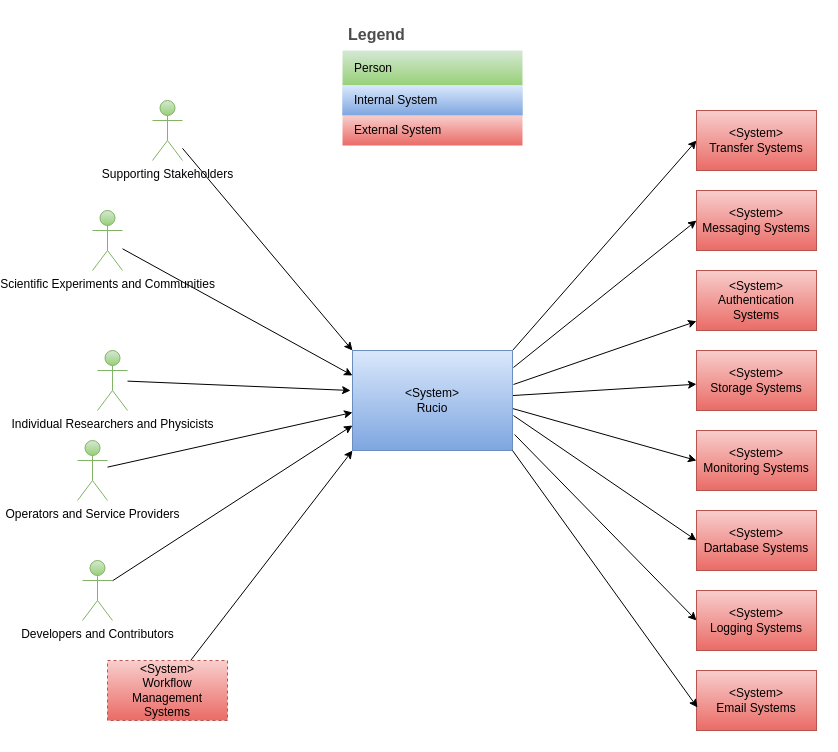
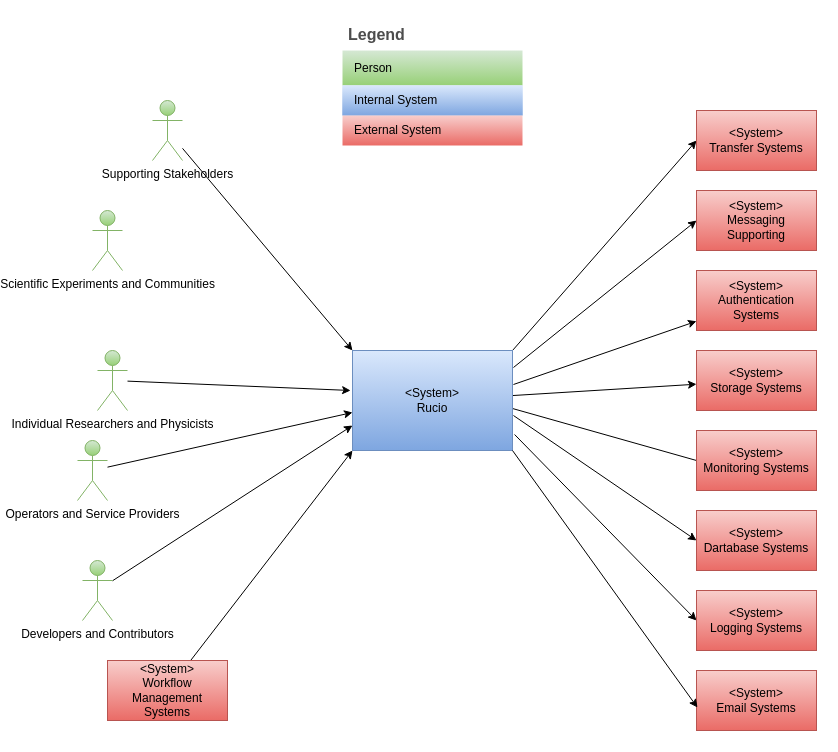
(757, 221) -> (757, 221)
(235, 311) -> none
(688, 458) -> (690, 459)
(168, 691) -> (168, 691)
